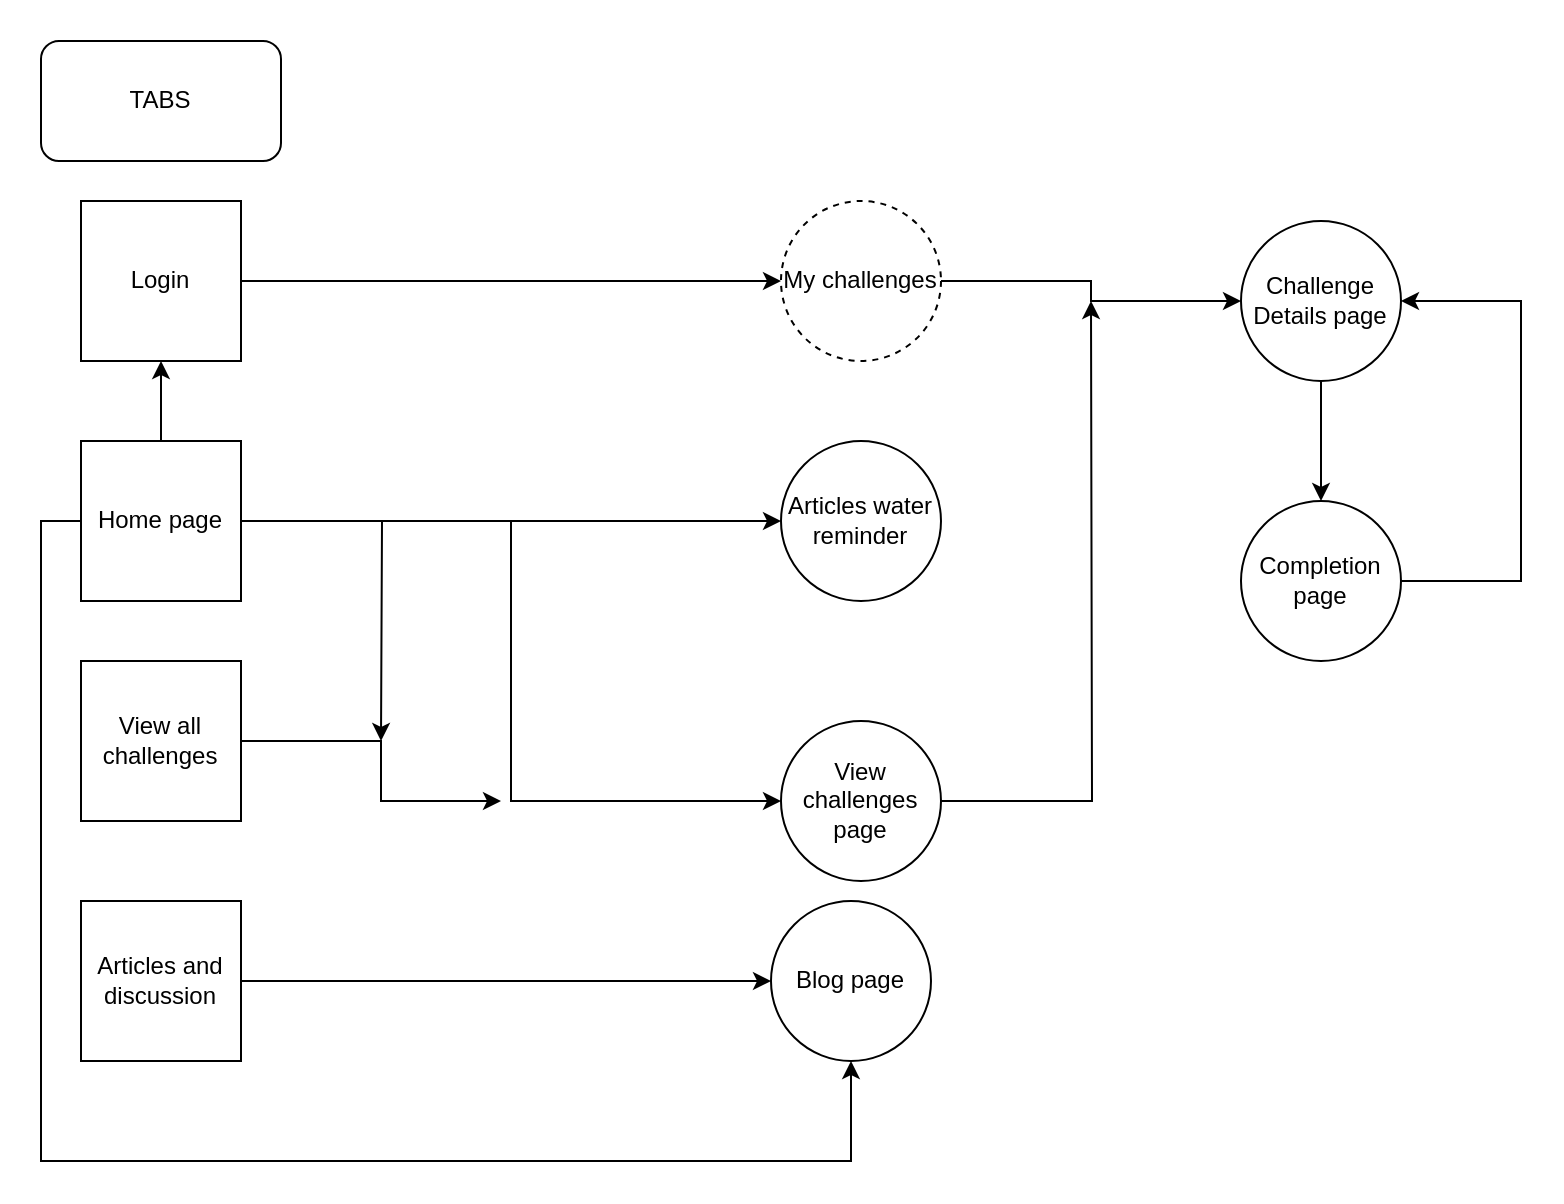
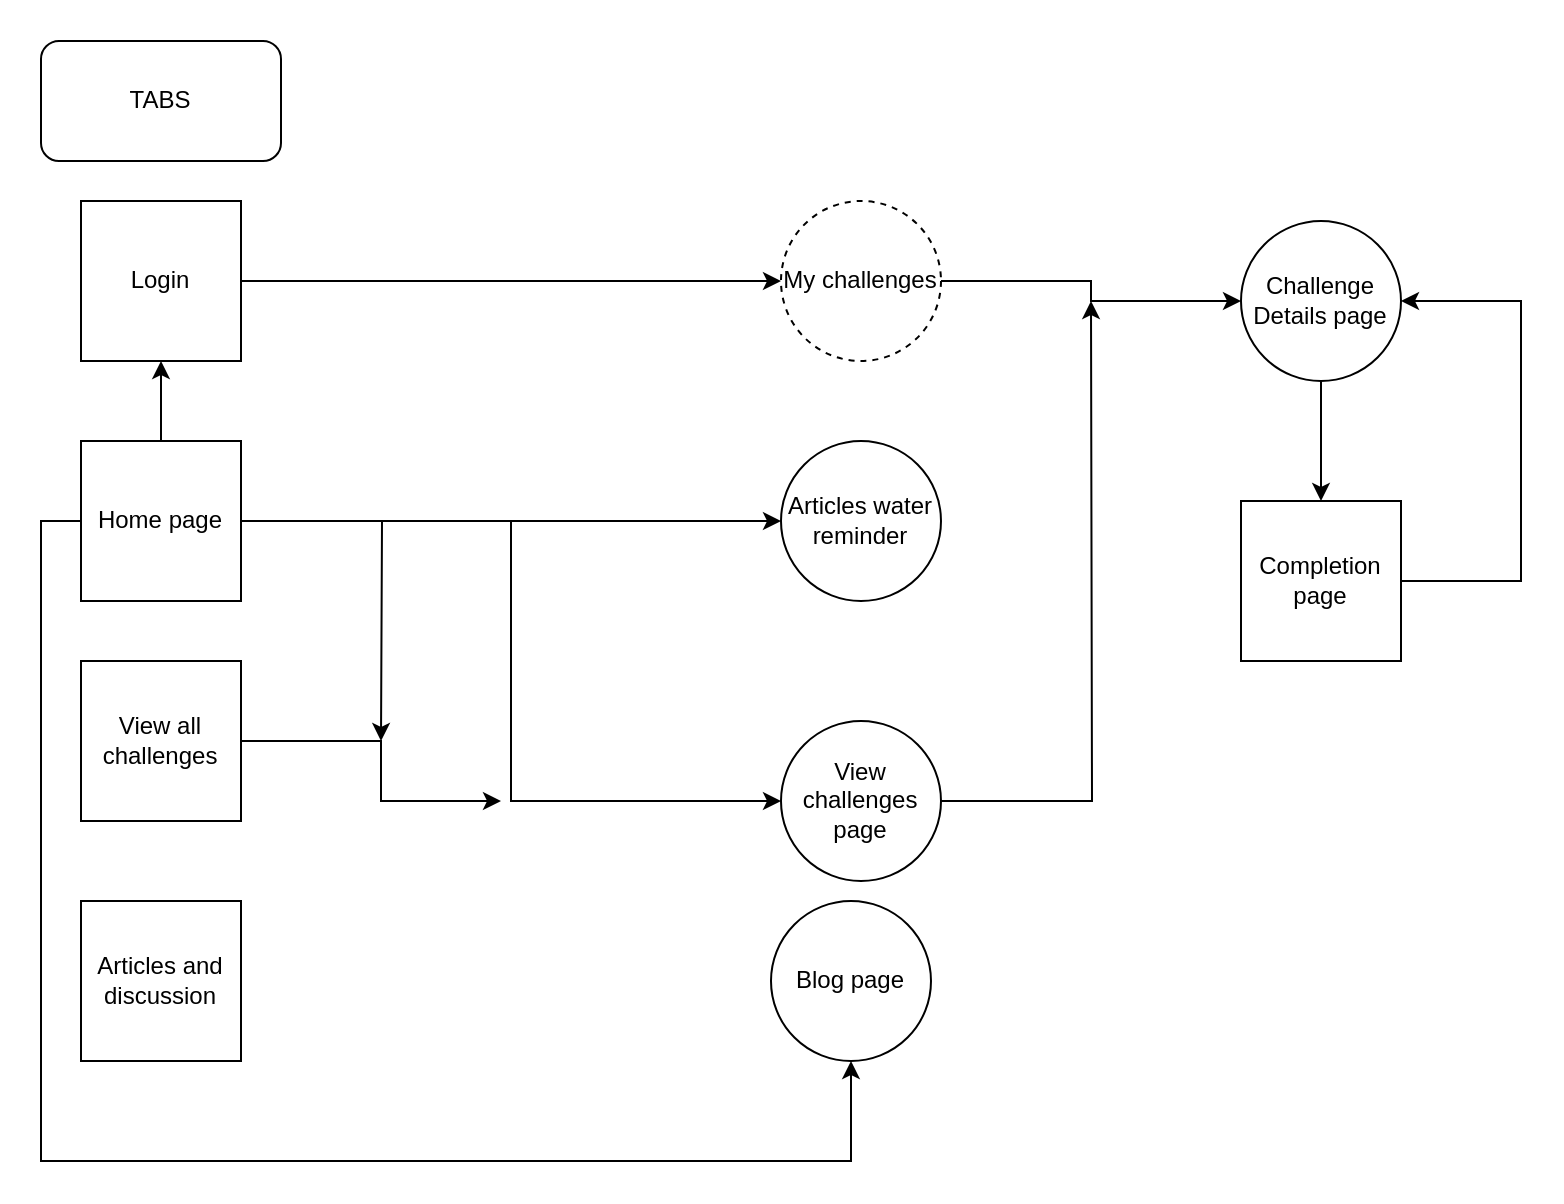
(1321, 581) -> (1321, 581)
(499, 981) -> none
